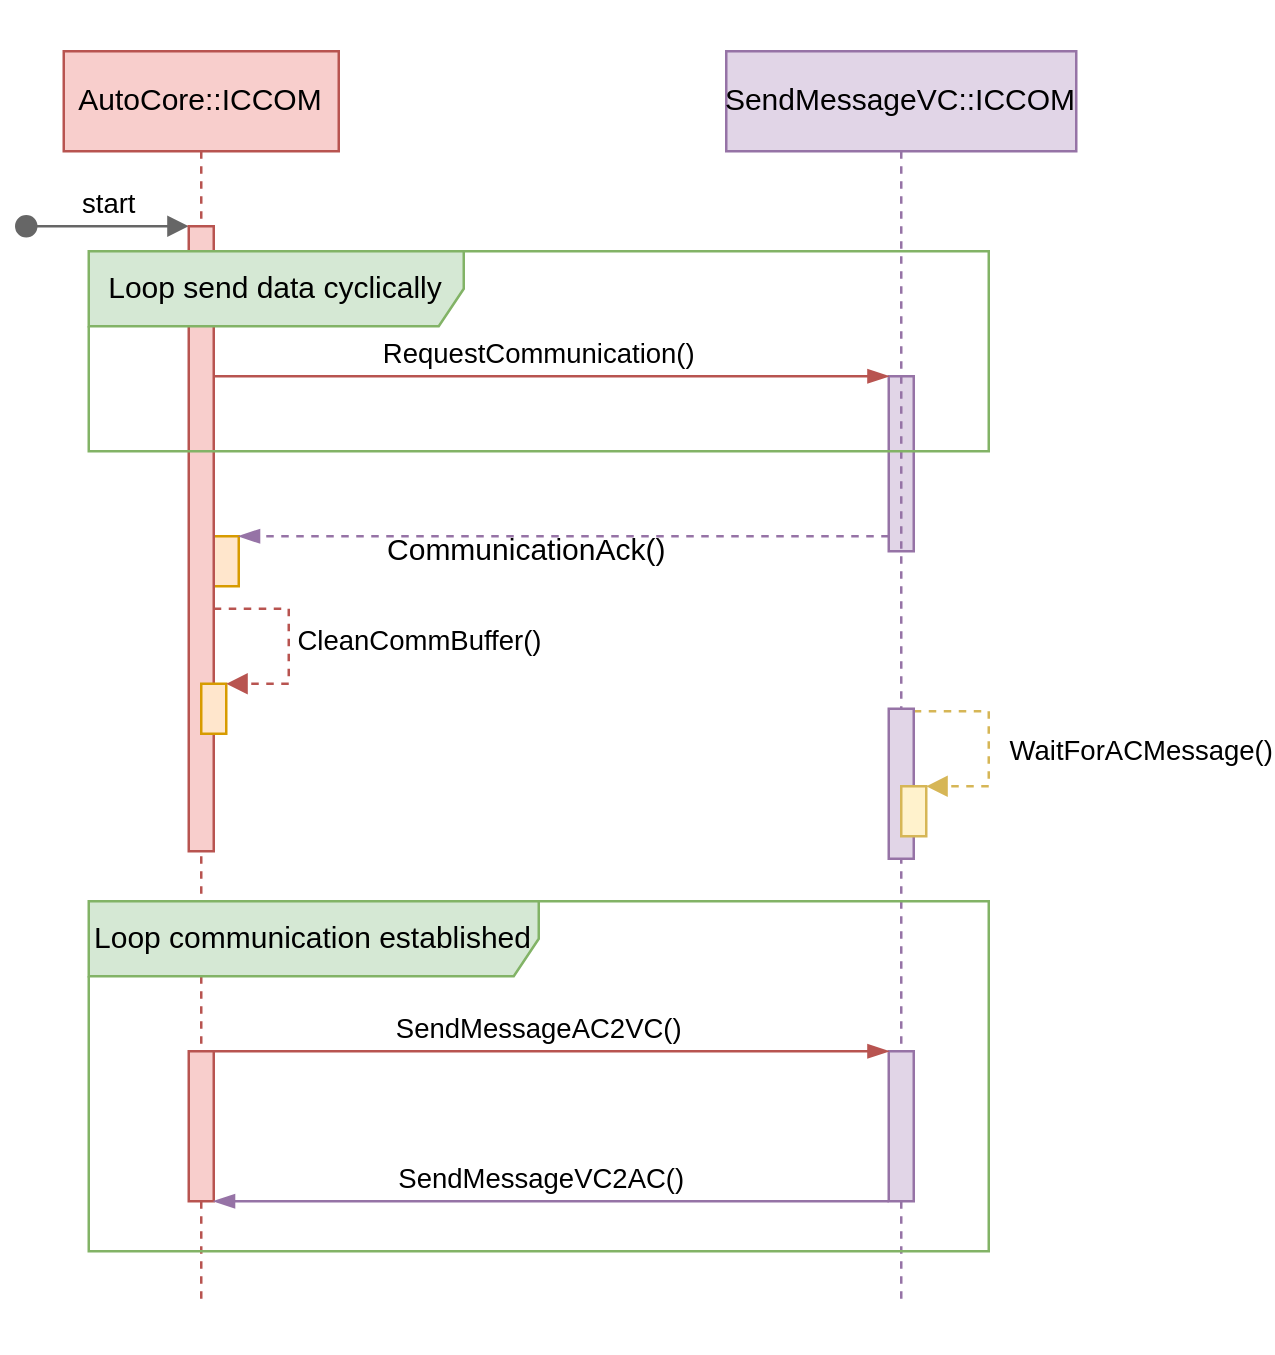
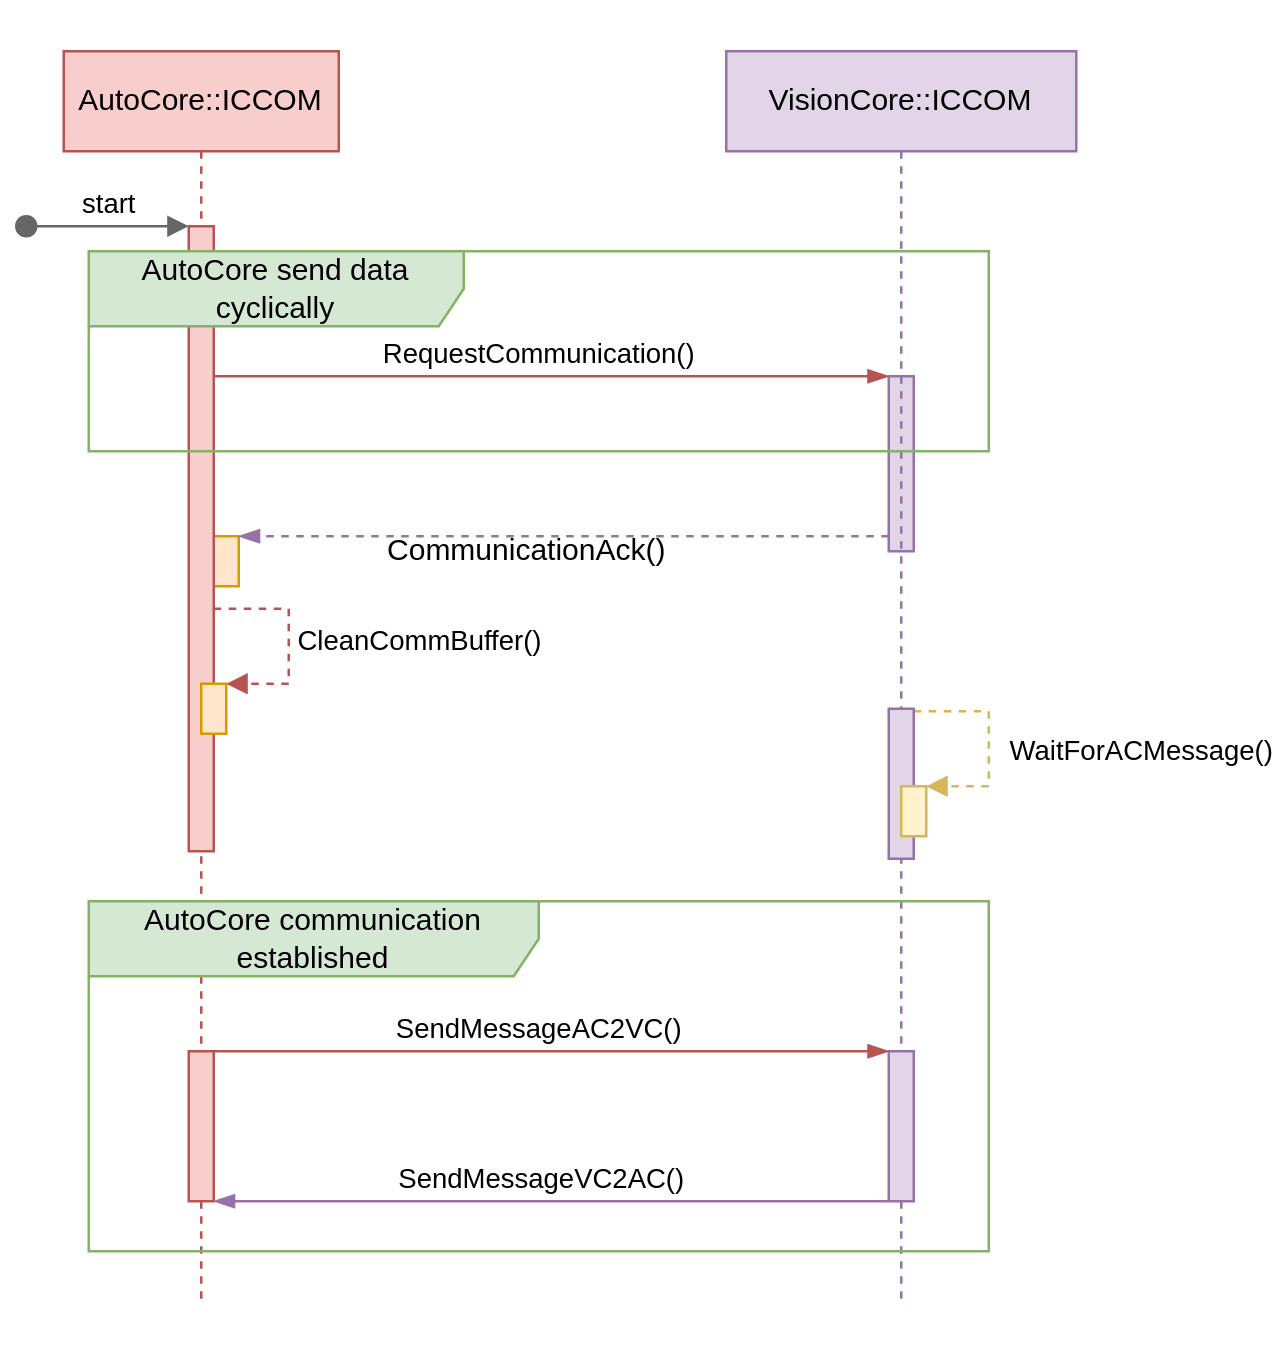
(901, 101) -> (901, 101)
(276, 289) -> (276, 289)
(314, 939) -> (314, 939)
